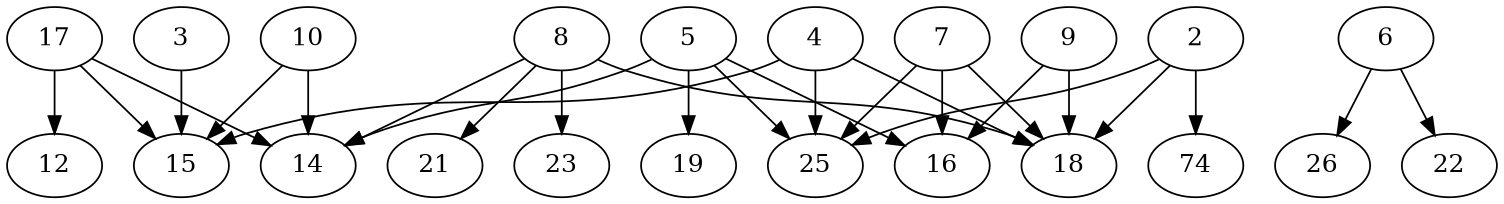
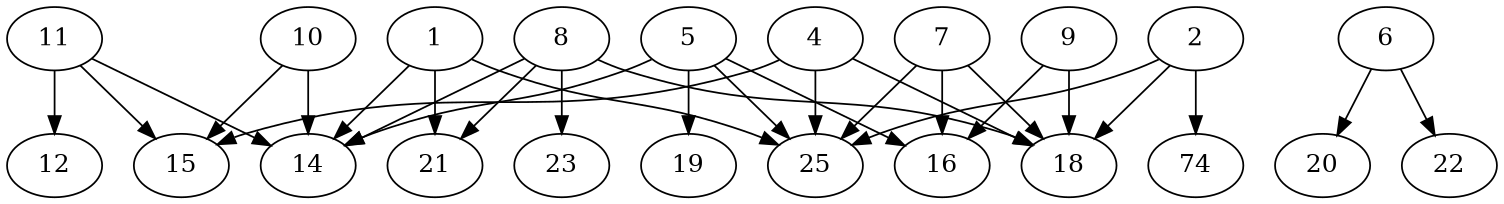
(55, 39) -> (55, 39)
(181, 39) -> none
none -> (435, 39)
(1323, 166) -> (1323, 166)
